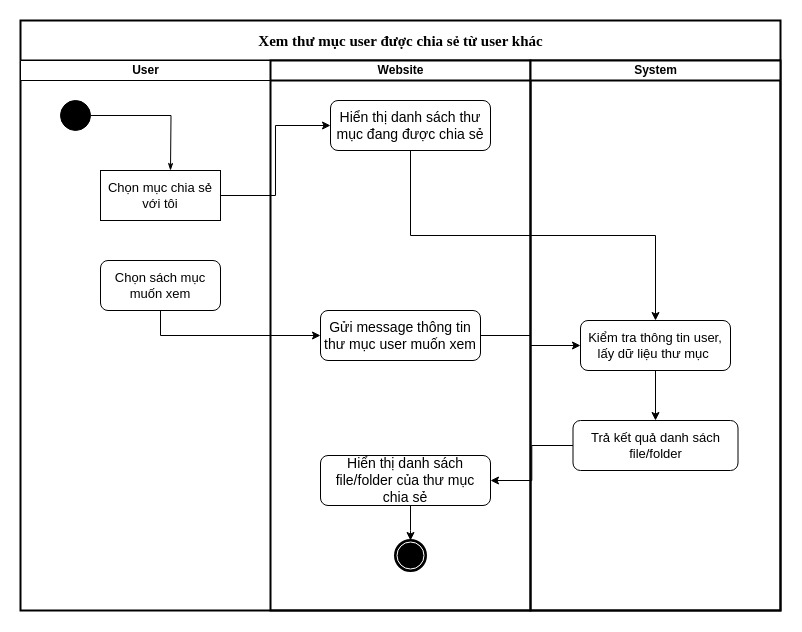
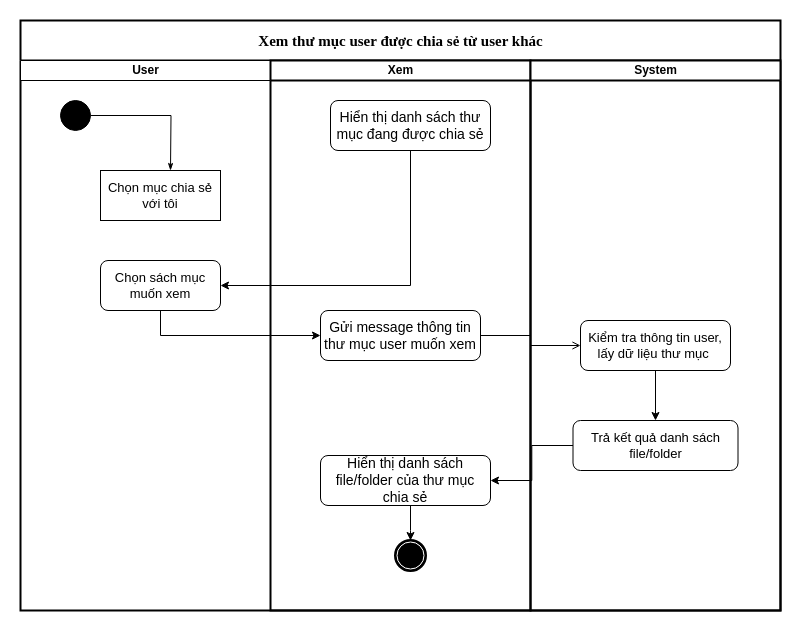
(401, 71) -> (401, 71)
(276, 165) -> none
(571, 236) -> (345, 286)
(572, 346) -> (573, 346)
